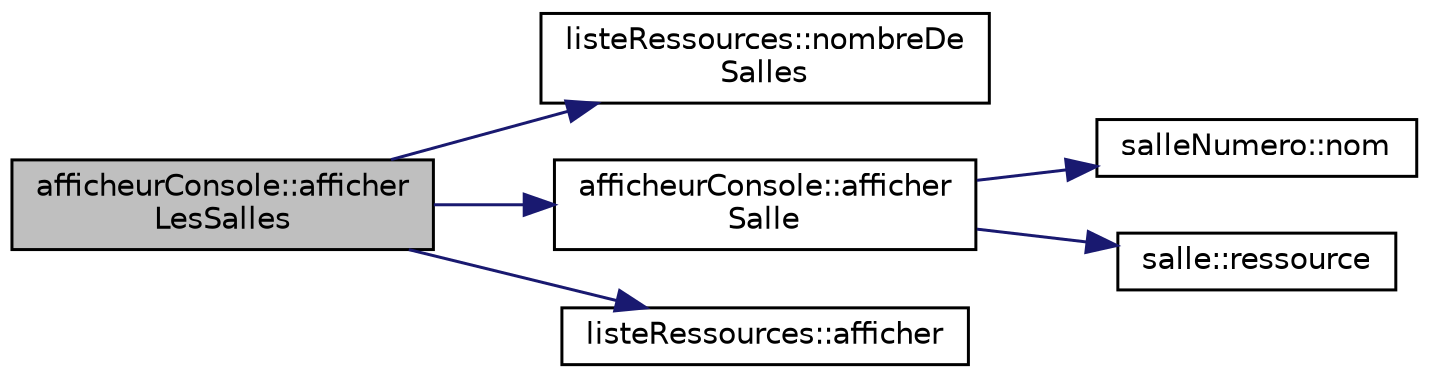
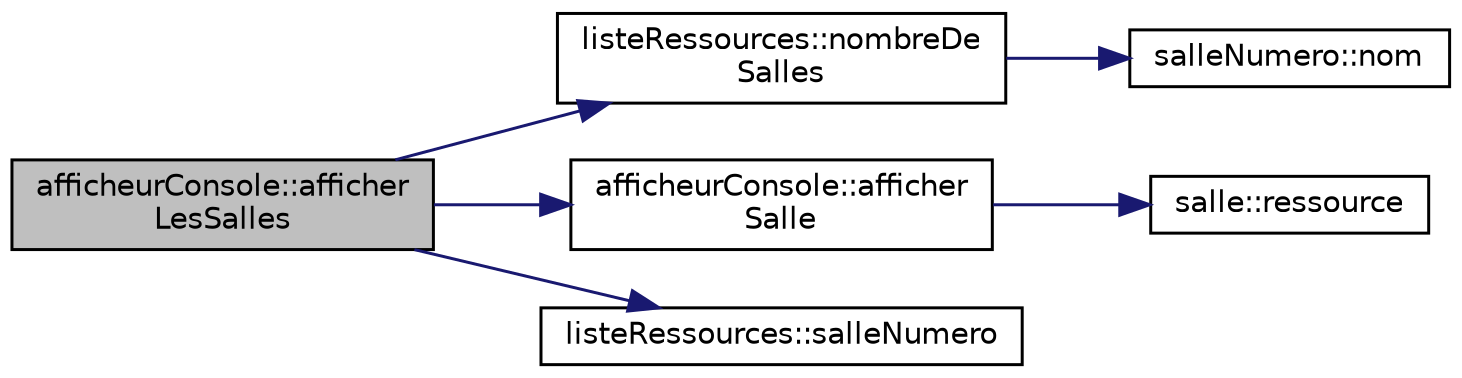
(1022, 175) -> (1052, 58)
(765, 336) -> (782, 336)
